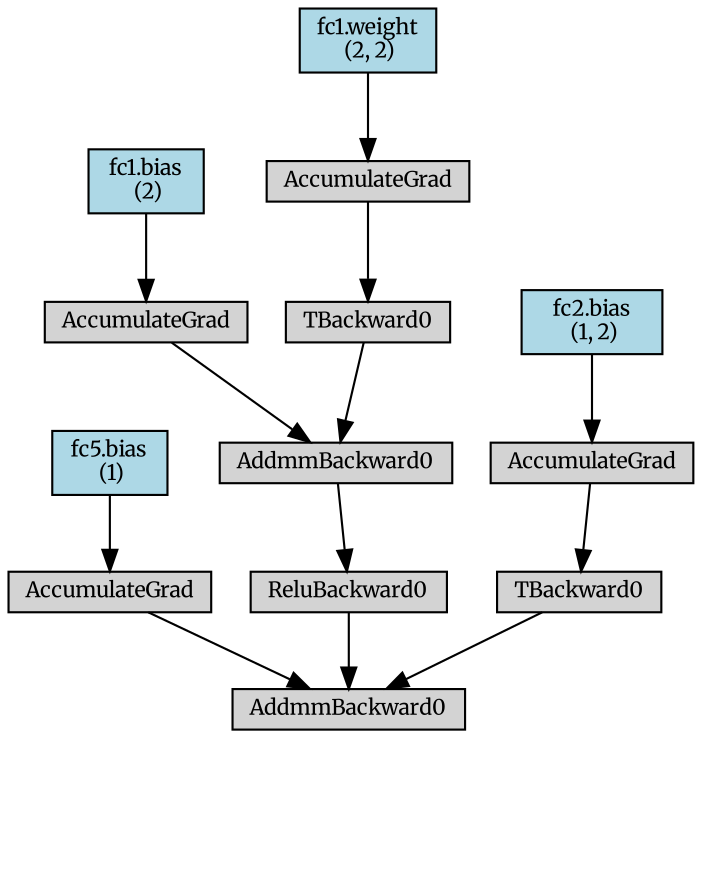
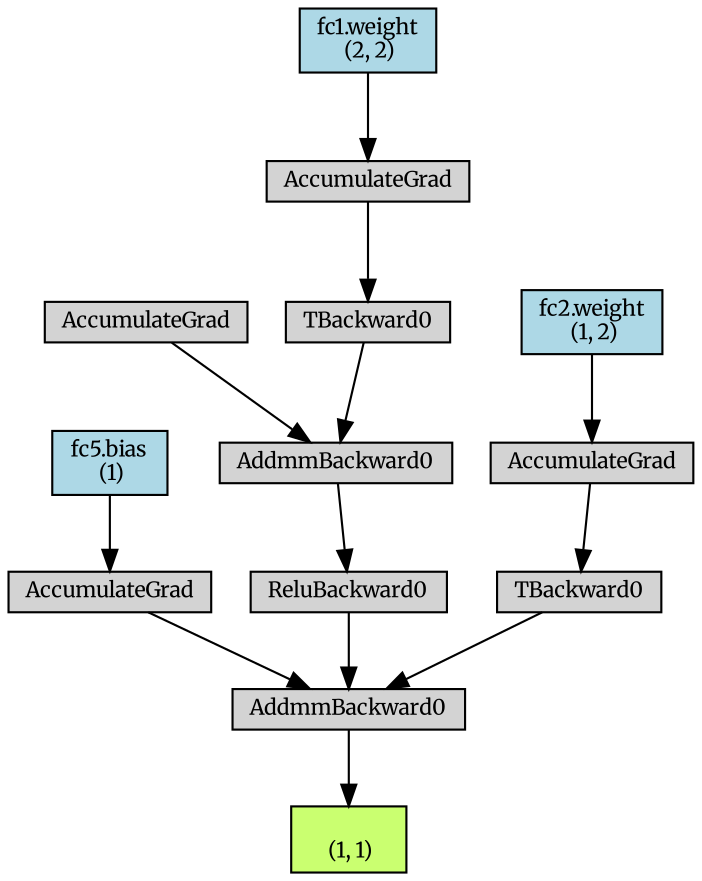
(146, 181) -> none
(592, 322) -> (592, 322)
none -> (349, 839)
